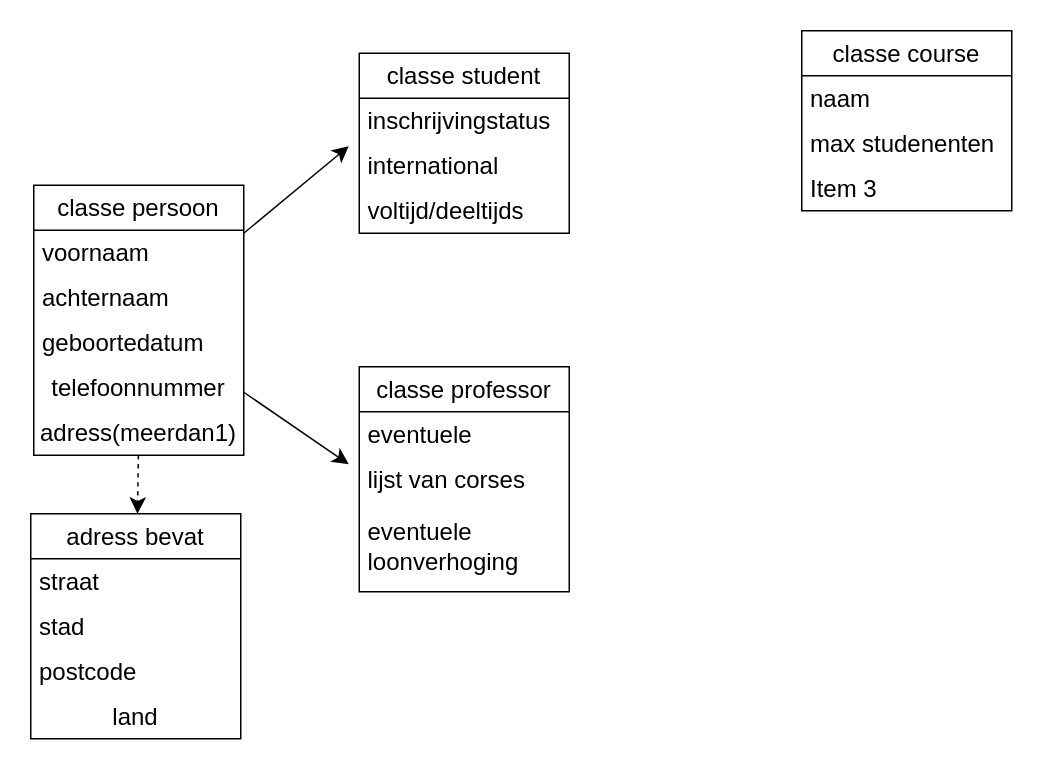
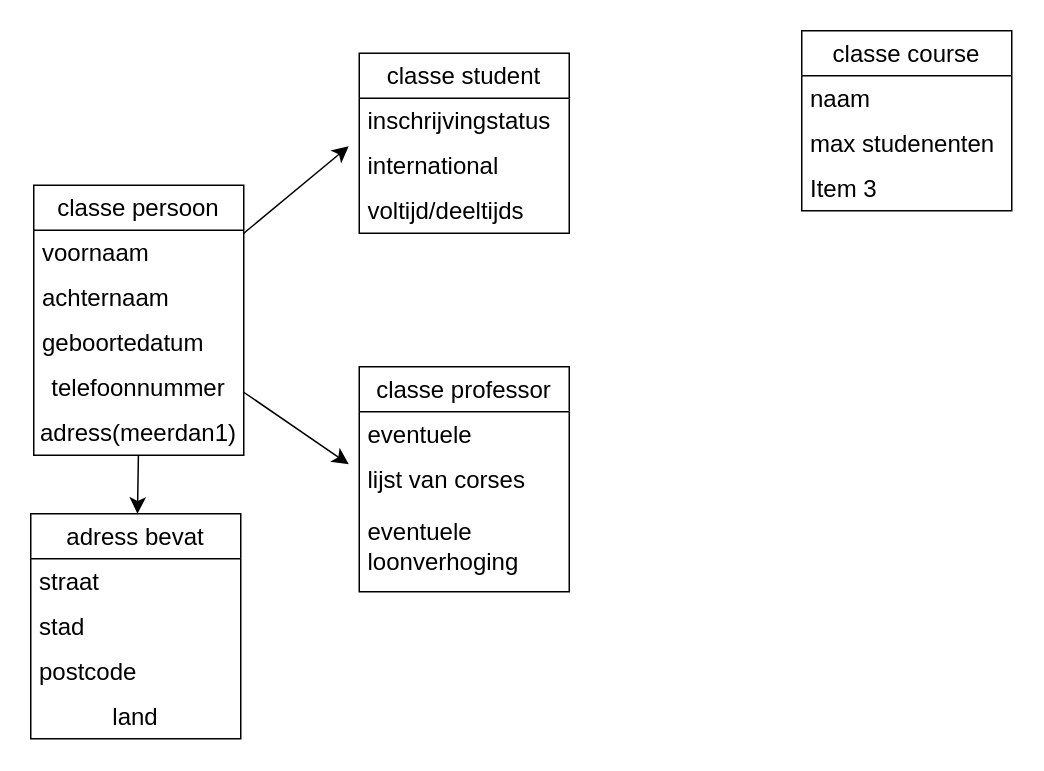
(138, 479) -> (138, 479)
